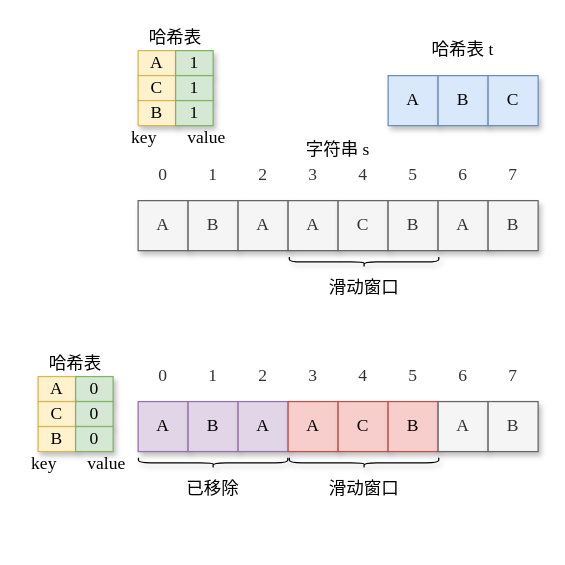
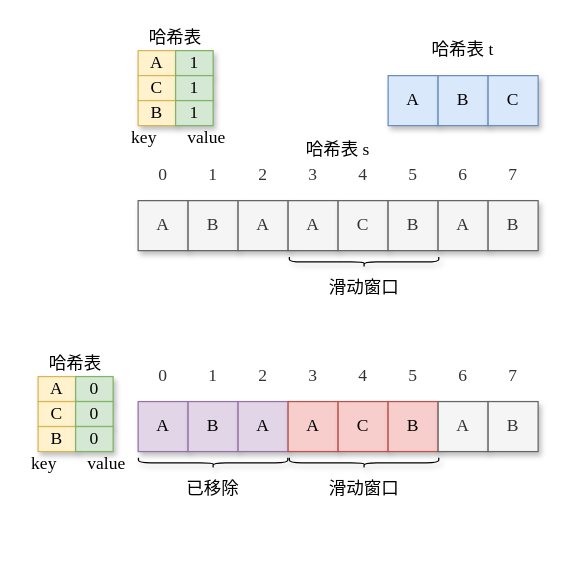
(338, 151) -> (338, 151)
